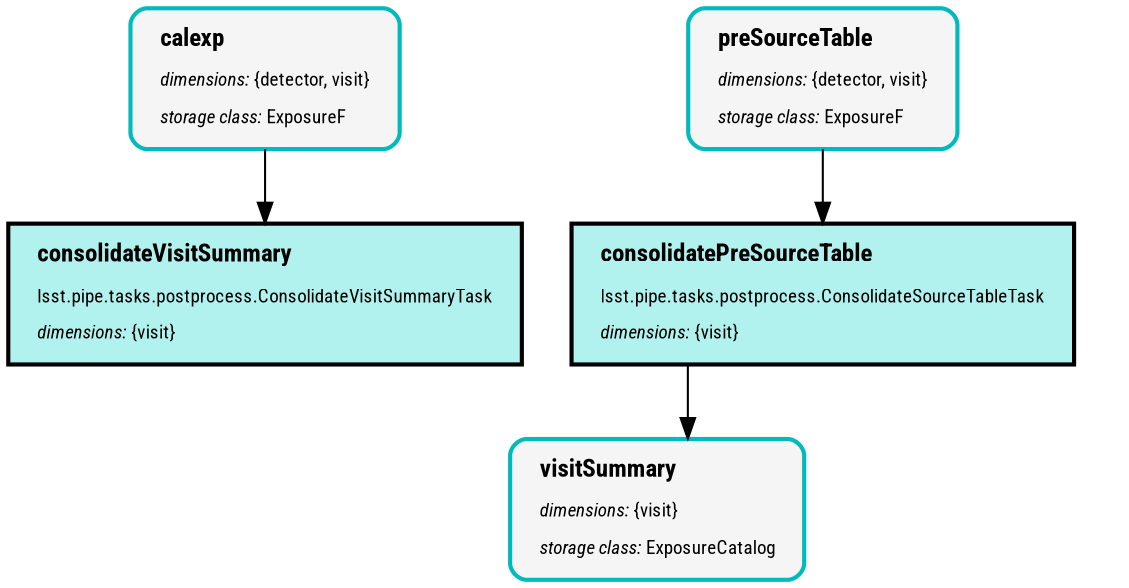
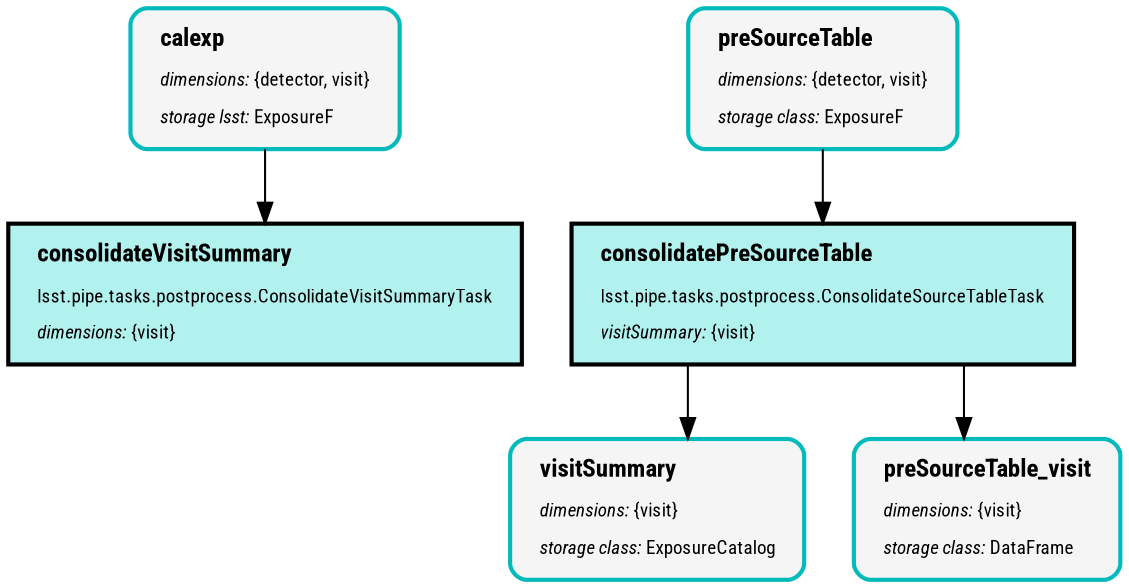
(211, 117) -> (205, 117)
(645, 333) -> (654, 333)
none -> (987, 509)
